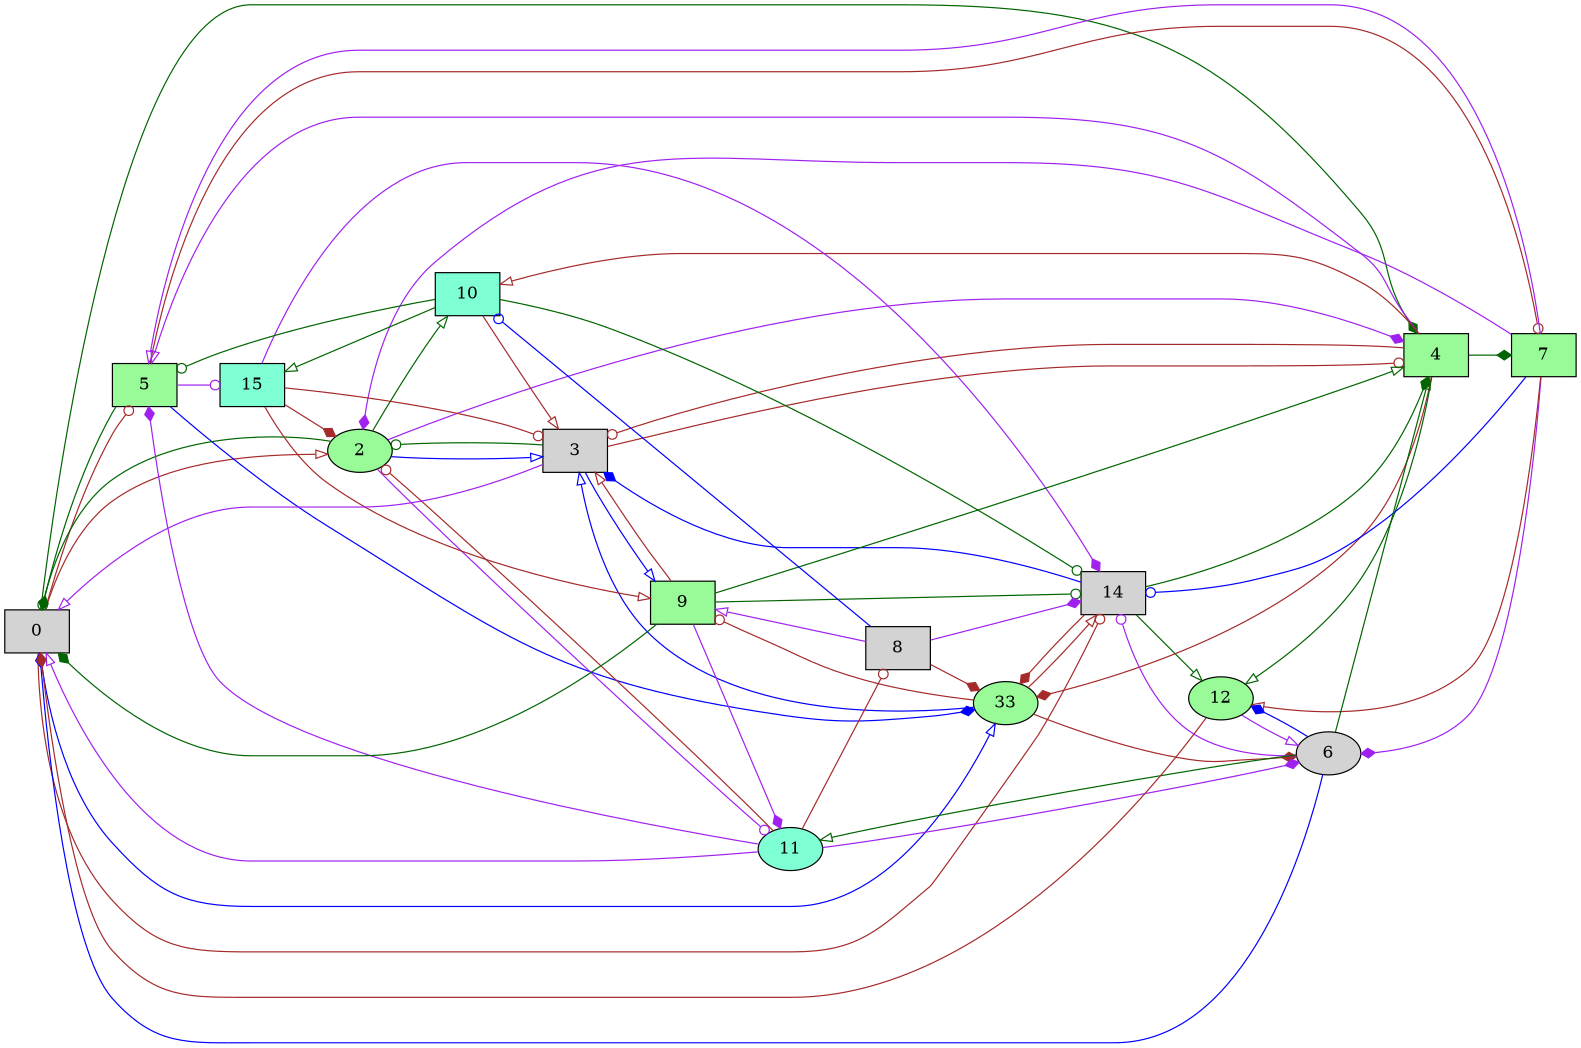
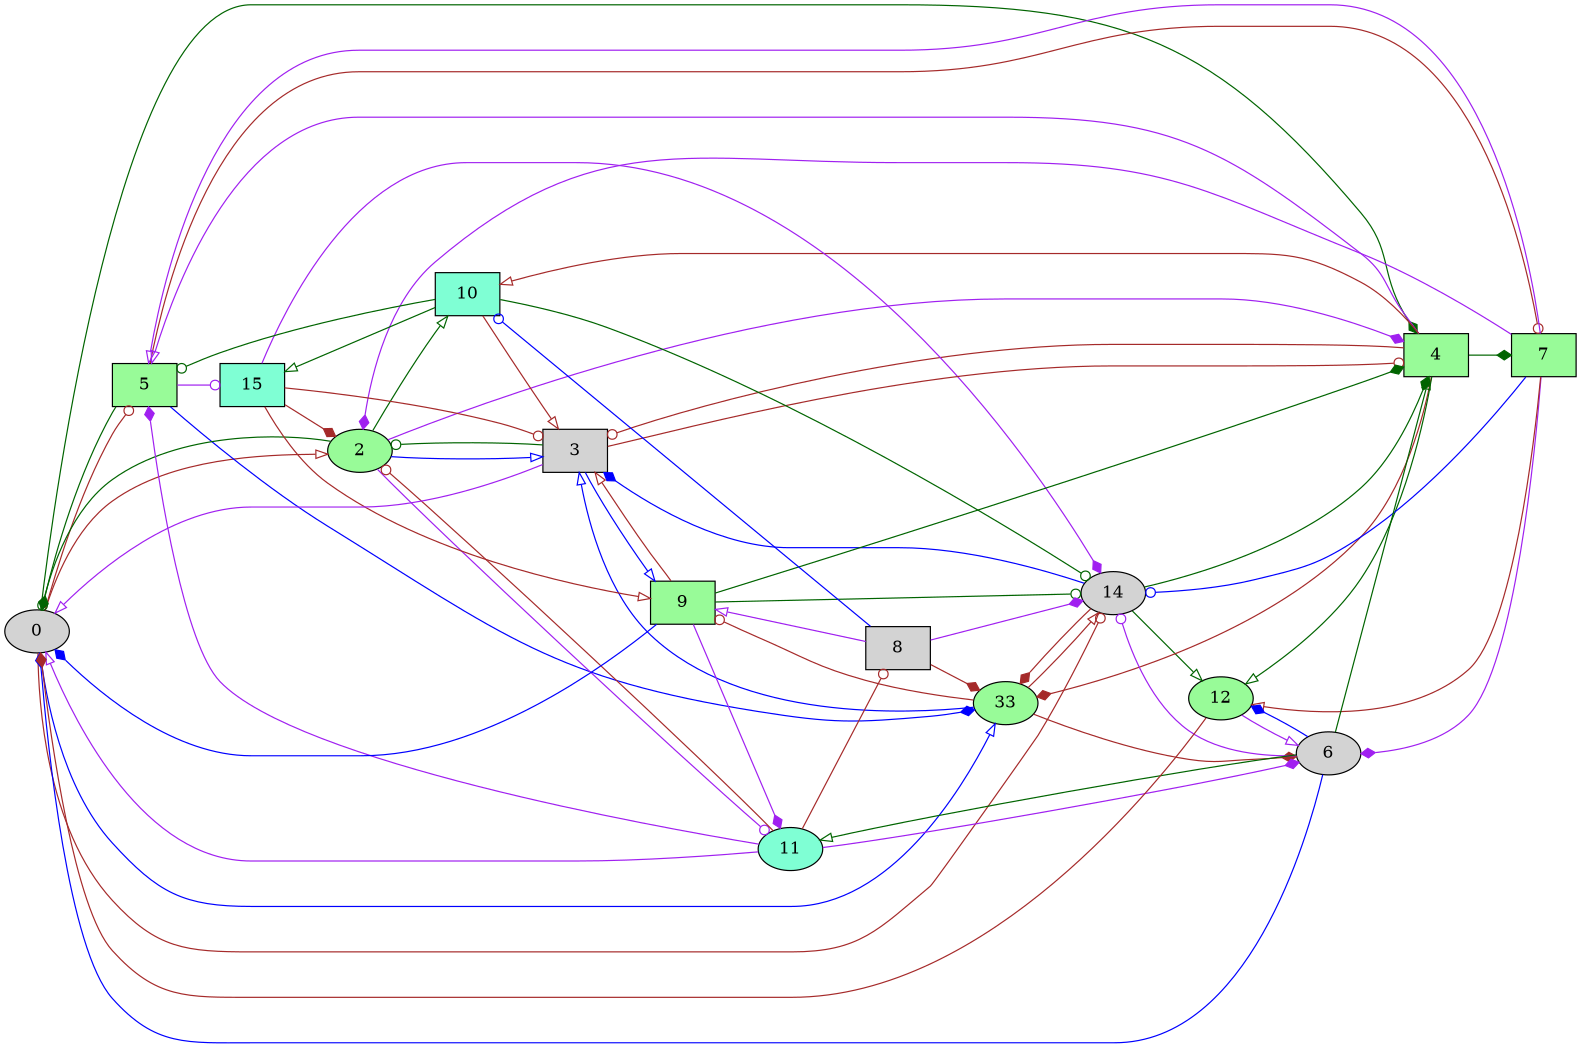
(1055, 485) -> (1054, 486)
(1113, 593) -> (1113, 593)
(37, 631) -> (37, 631)
(350, 756) -> (348, 756)
